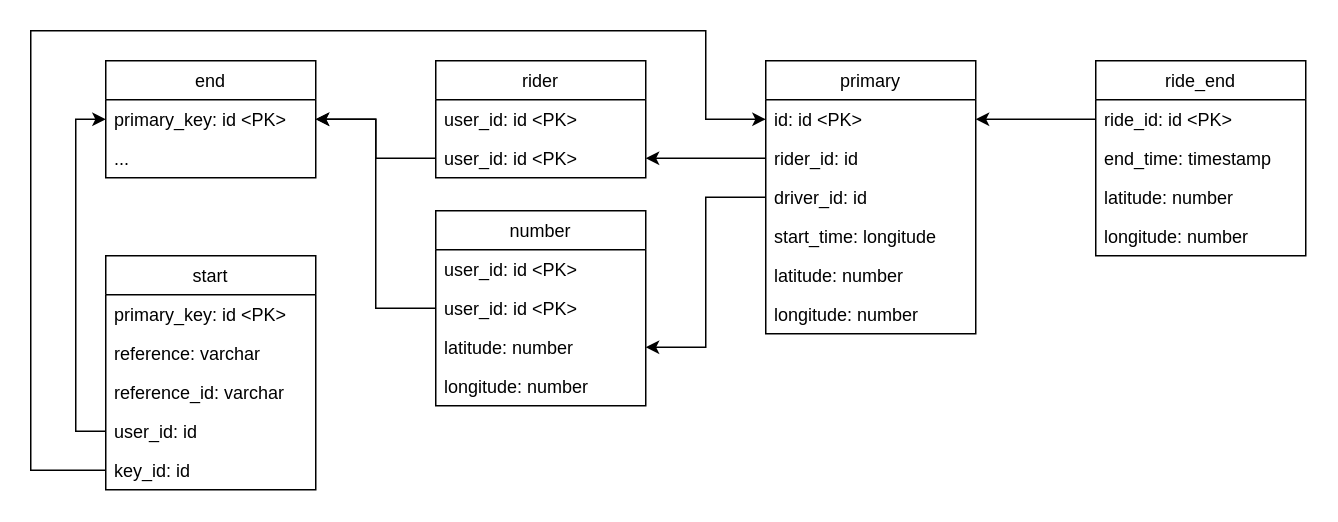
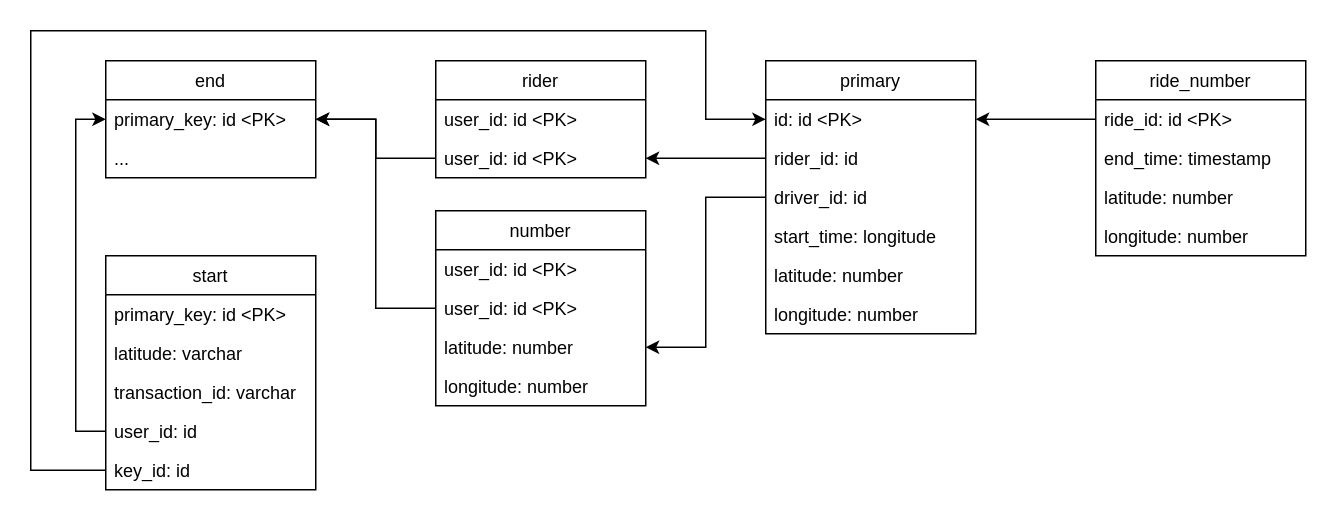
(1200, 81) -> (1200, 81)
(200, 354) -> (190, 354)
(213, 393) -> (221, 393)
